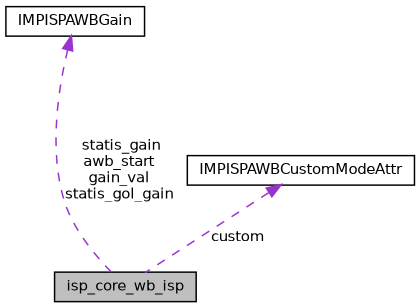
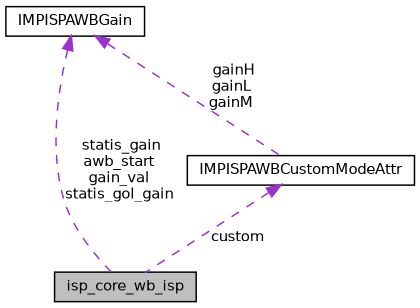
none -> (194, 100)
